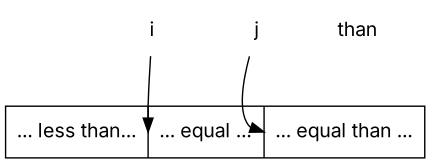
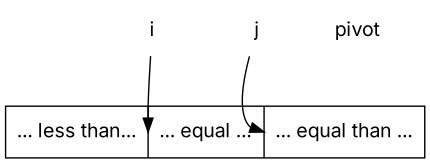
(358, 31) -> (358, 31)
